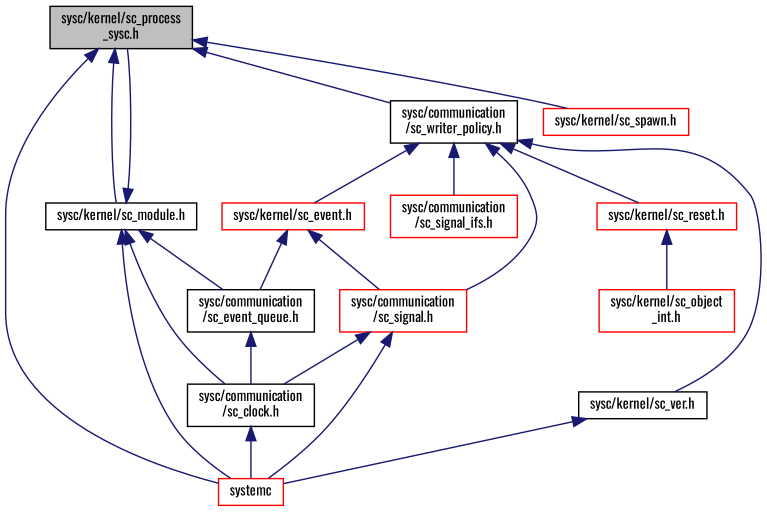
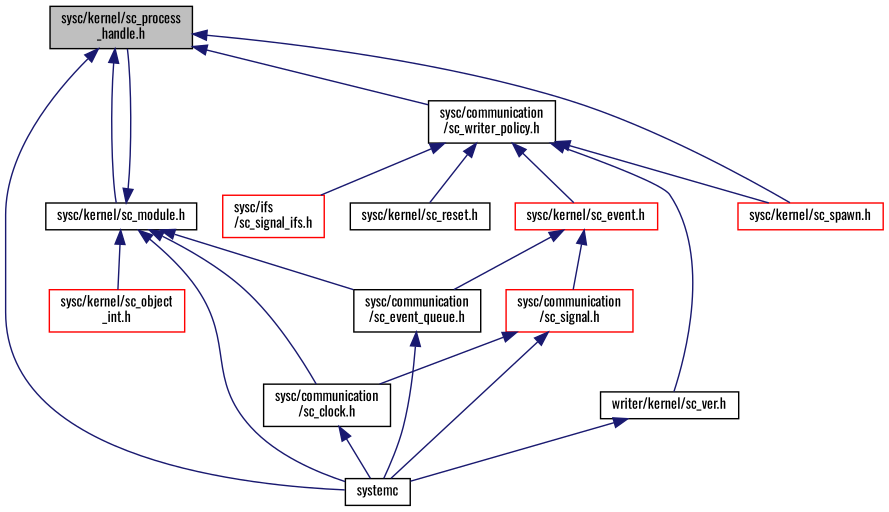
(121, 27) -> (121, 27)
(454, 216) -> (273, 216)
(667, 216) -> (420, 216)
(534, 230) -> (669, 174)
(667, 267) -> (119, 267)
(251, 365) -> (406, 414)
(643, 405) -> (670, 405)
(251, 492) -> (378, 492)
